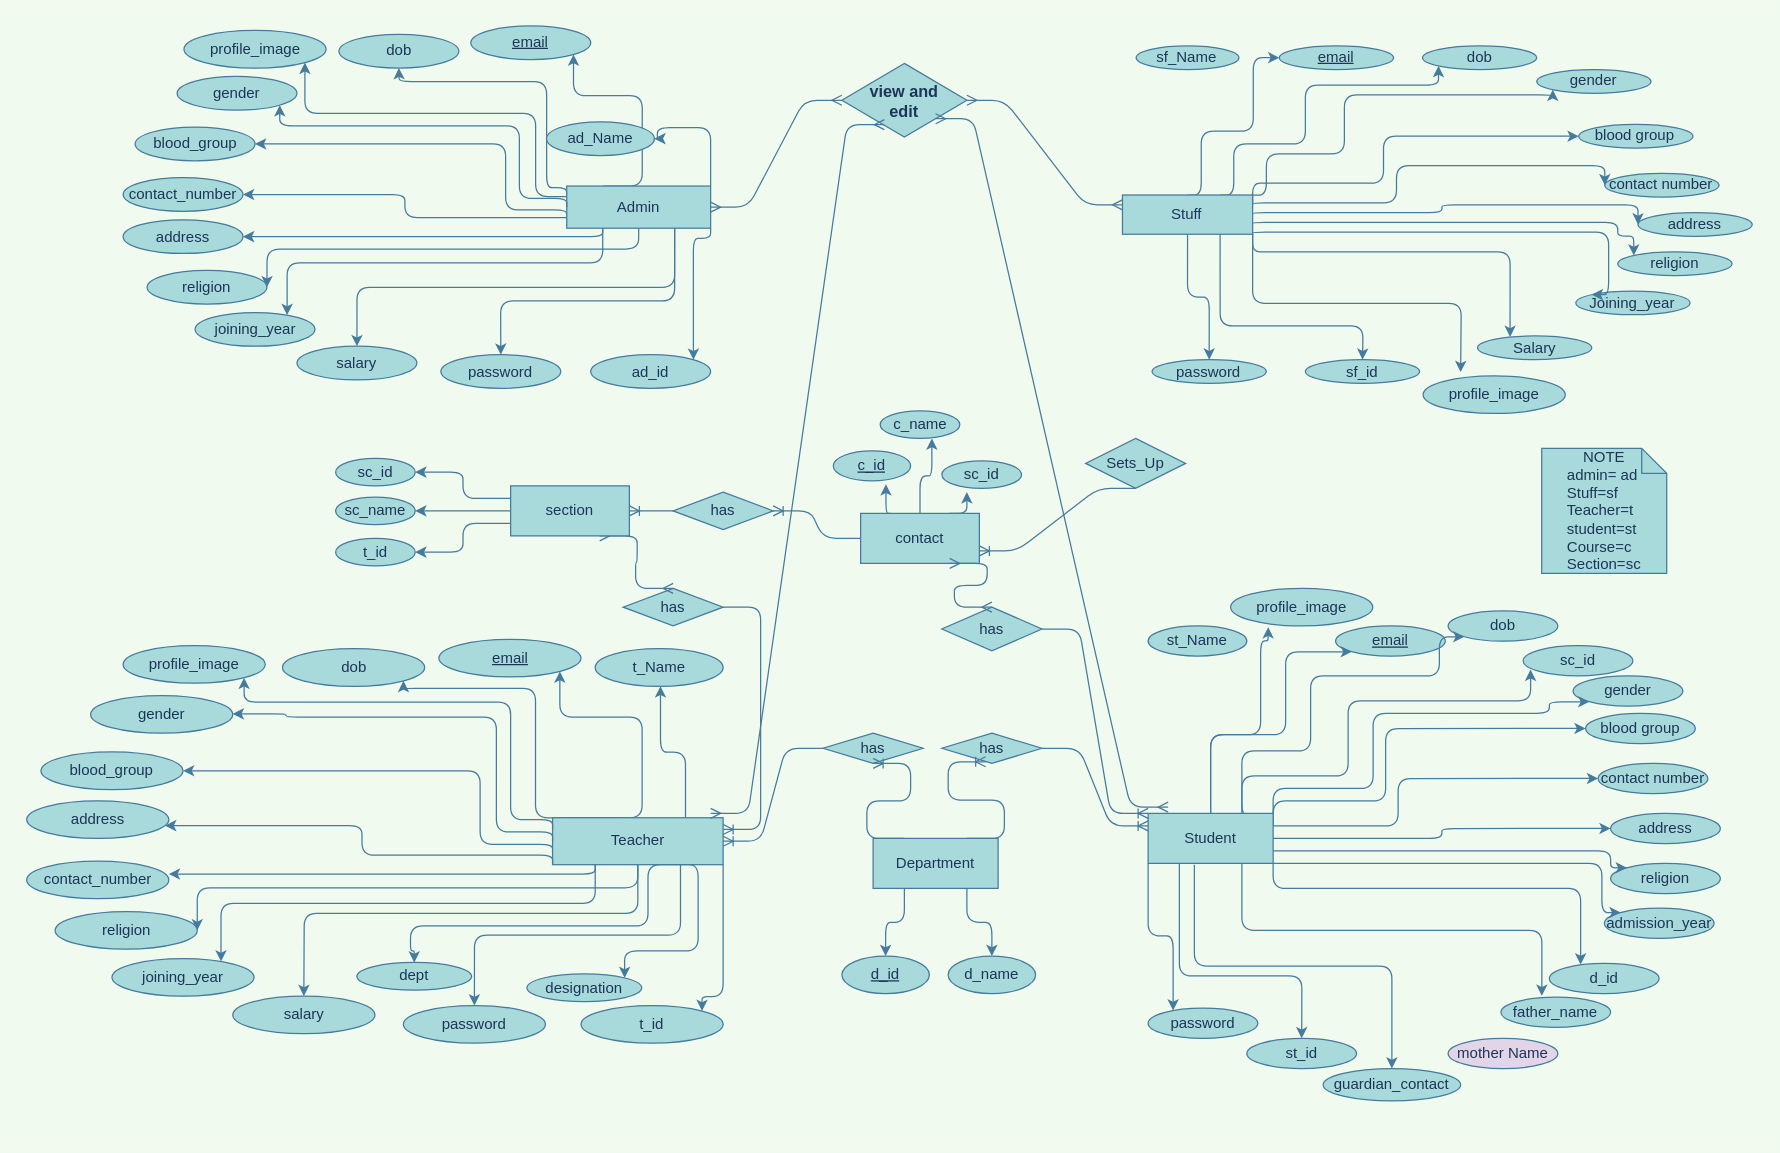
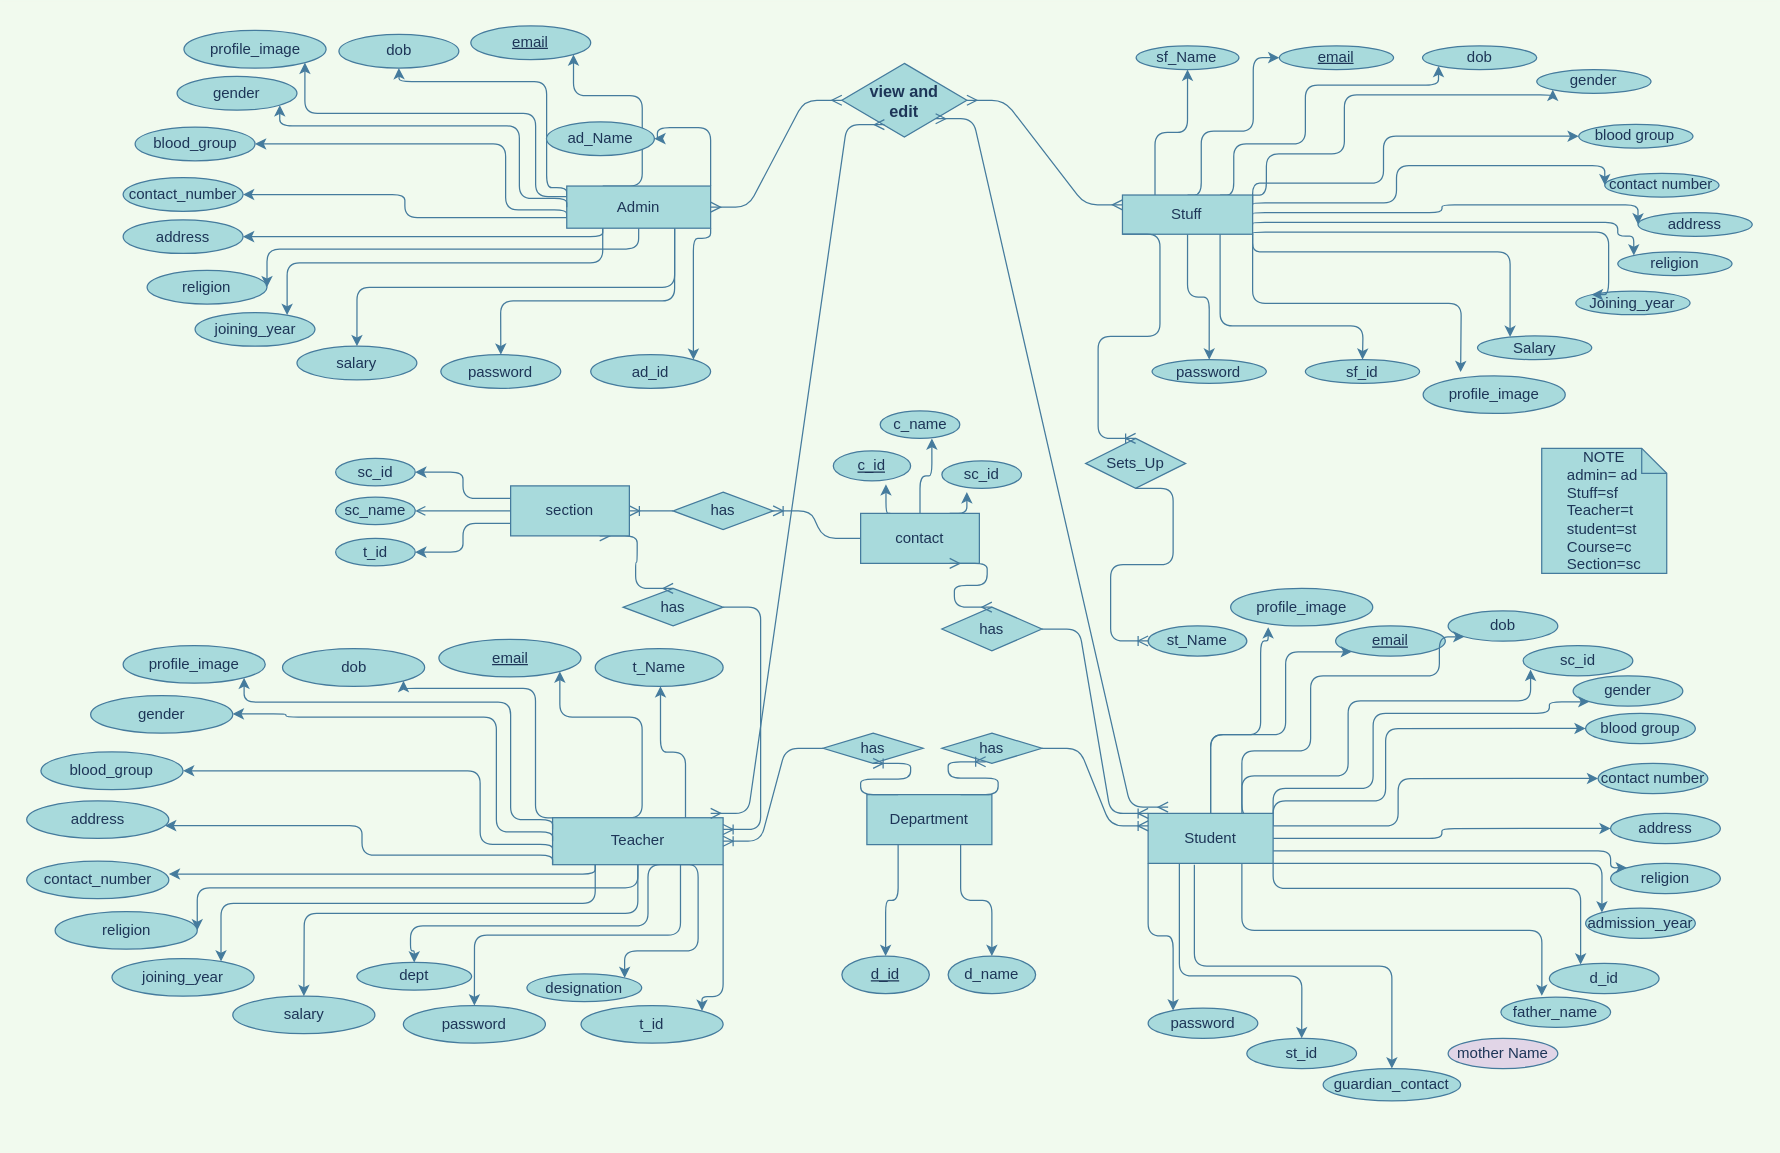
none -> (1168, 132)
none -> (1116, 336)
(425, 511) -> (423, 511)
(1058, 519) -> (1142, 564)
(936, 863) -> (929, 819)
(1659, 923) -> (1640, 923)
